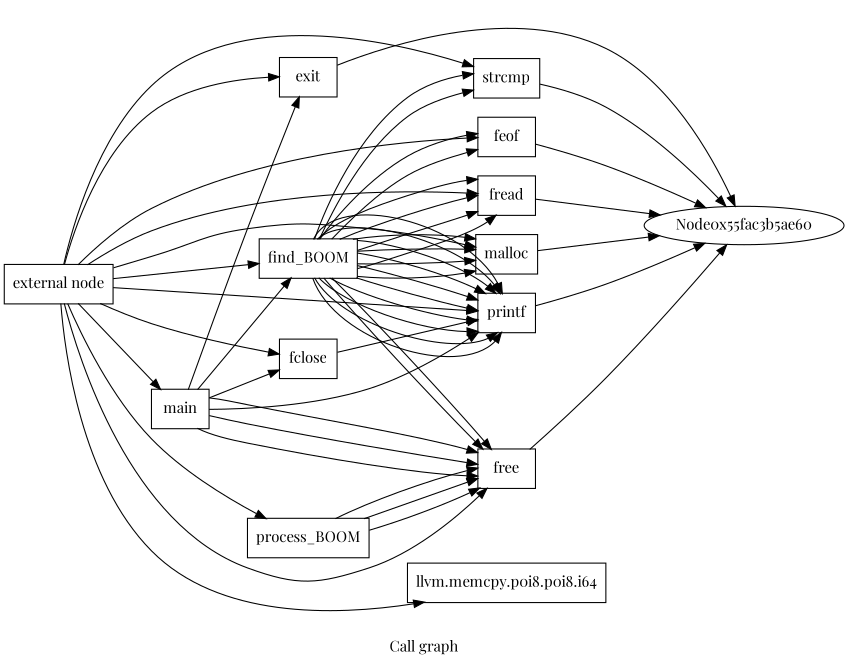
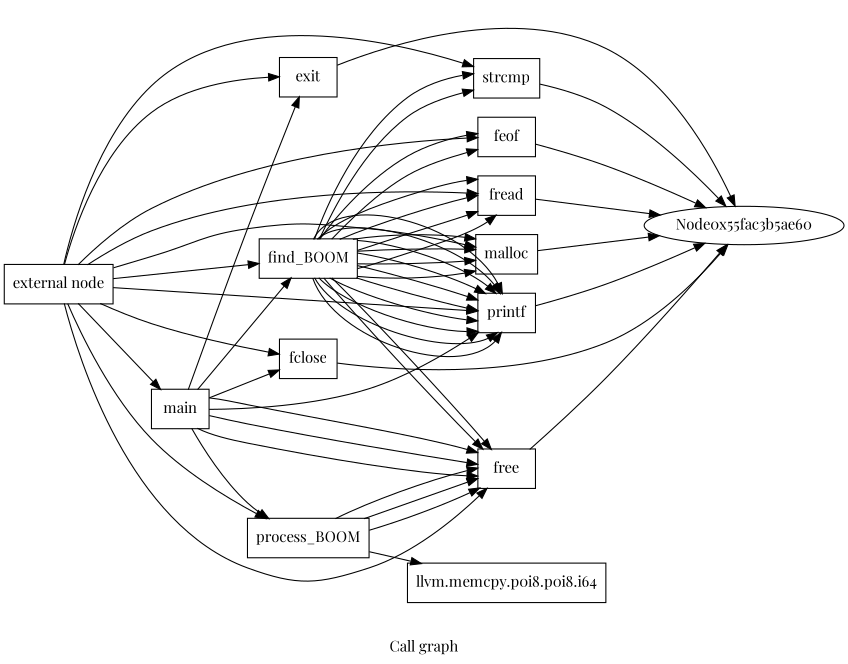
(422, 333) -> (546, 360)
none -> (222, 474)
(155, 554) -> (384, 555)
